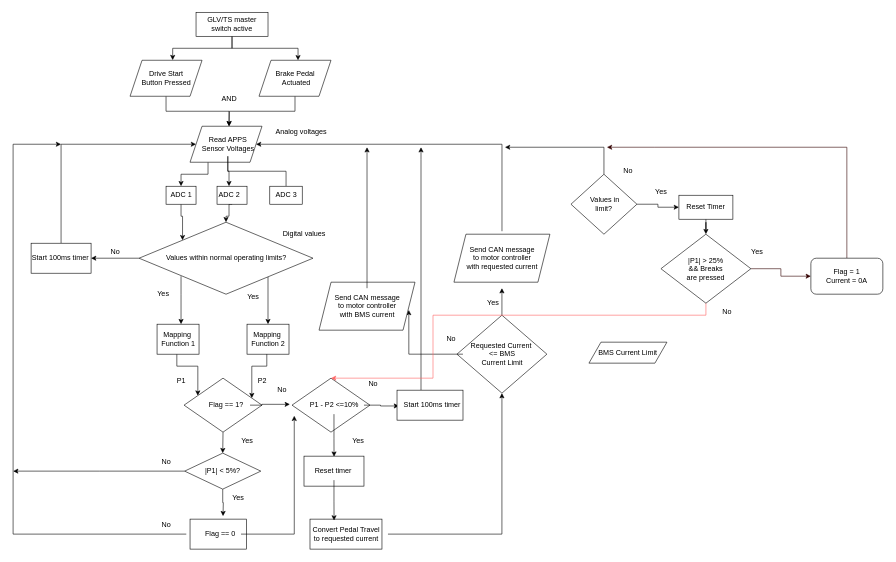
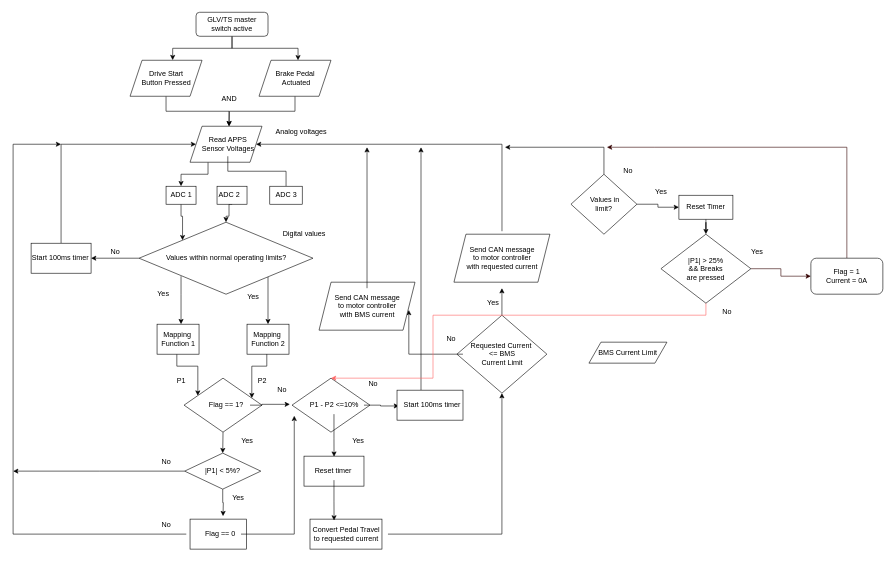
(232, 24) -> (232, 24)
(229, 180) -> none
